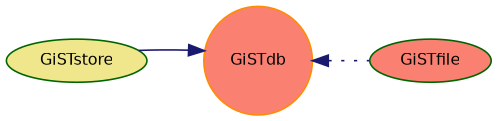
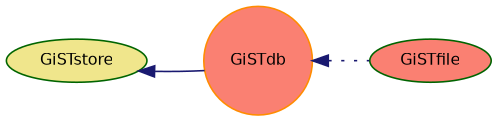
(164, 50) -> (180, 71)
